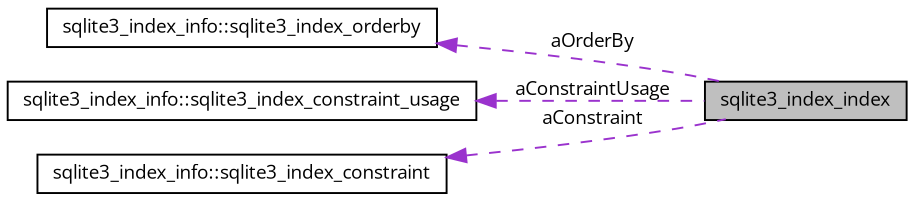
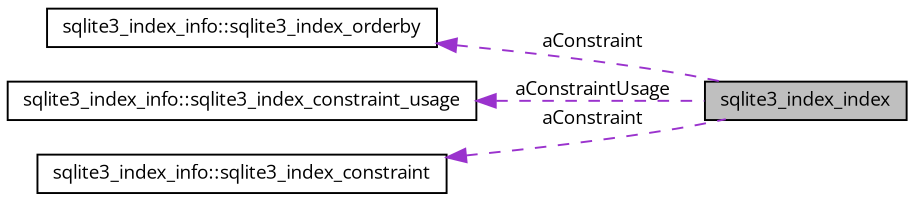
(591, 42) -> (591, 42)
